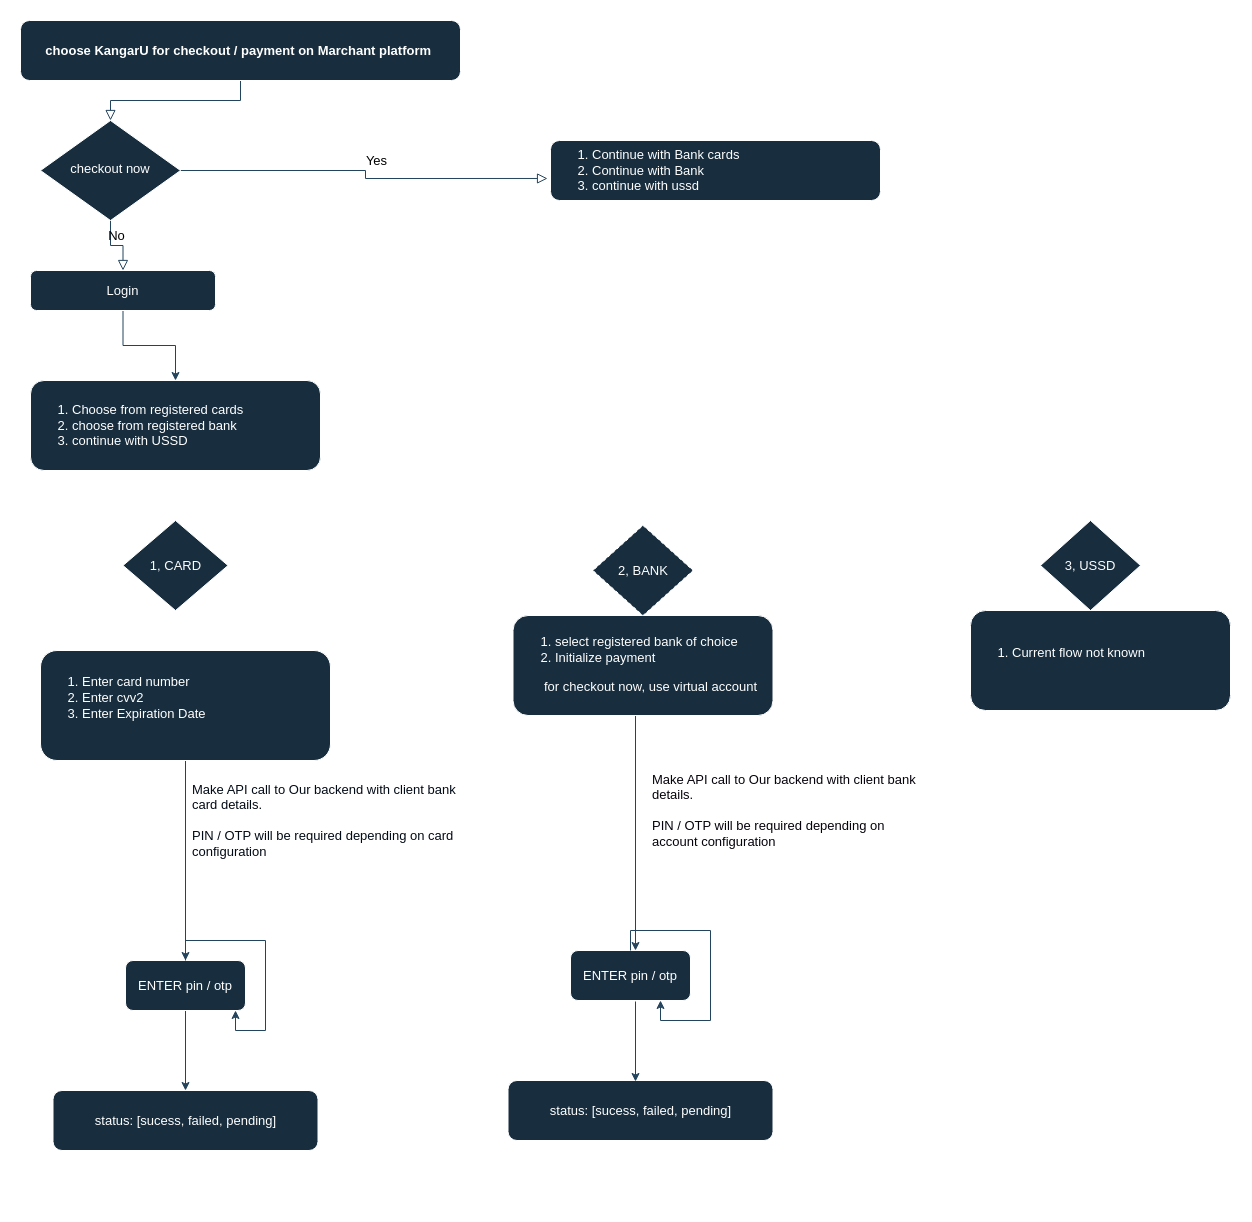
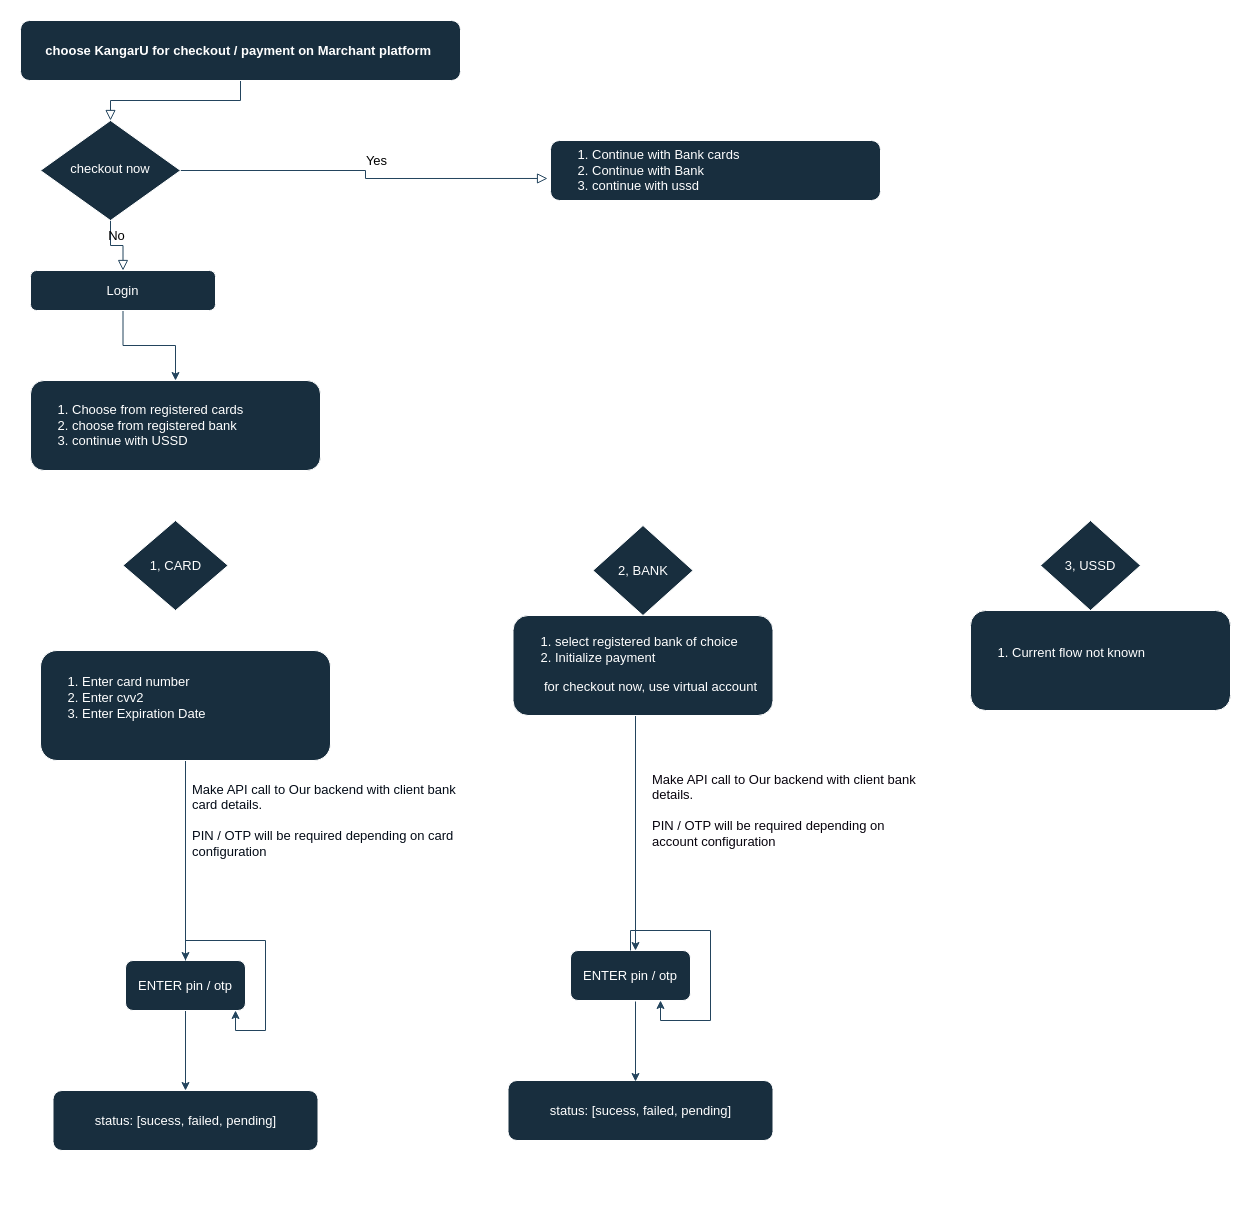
(643, 571) -> (643, 571)
